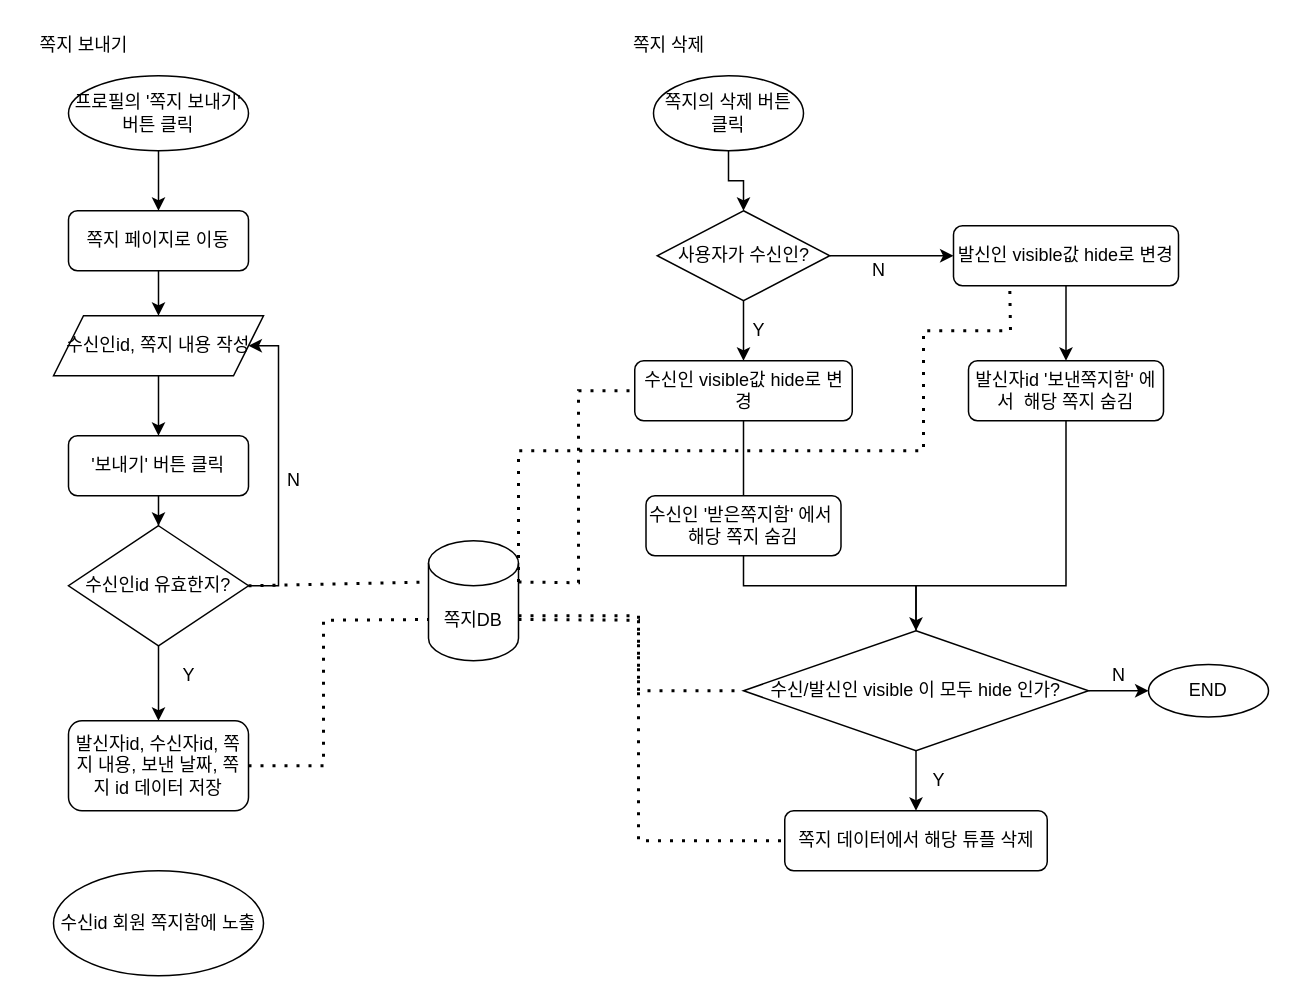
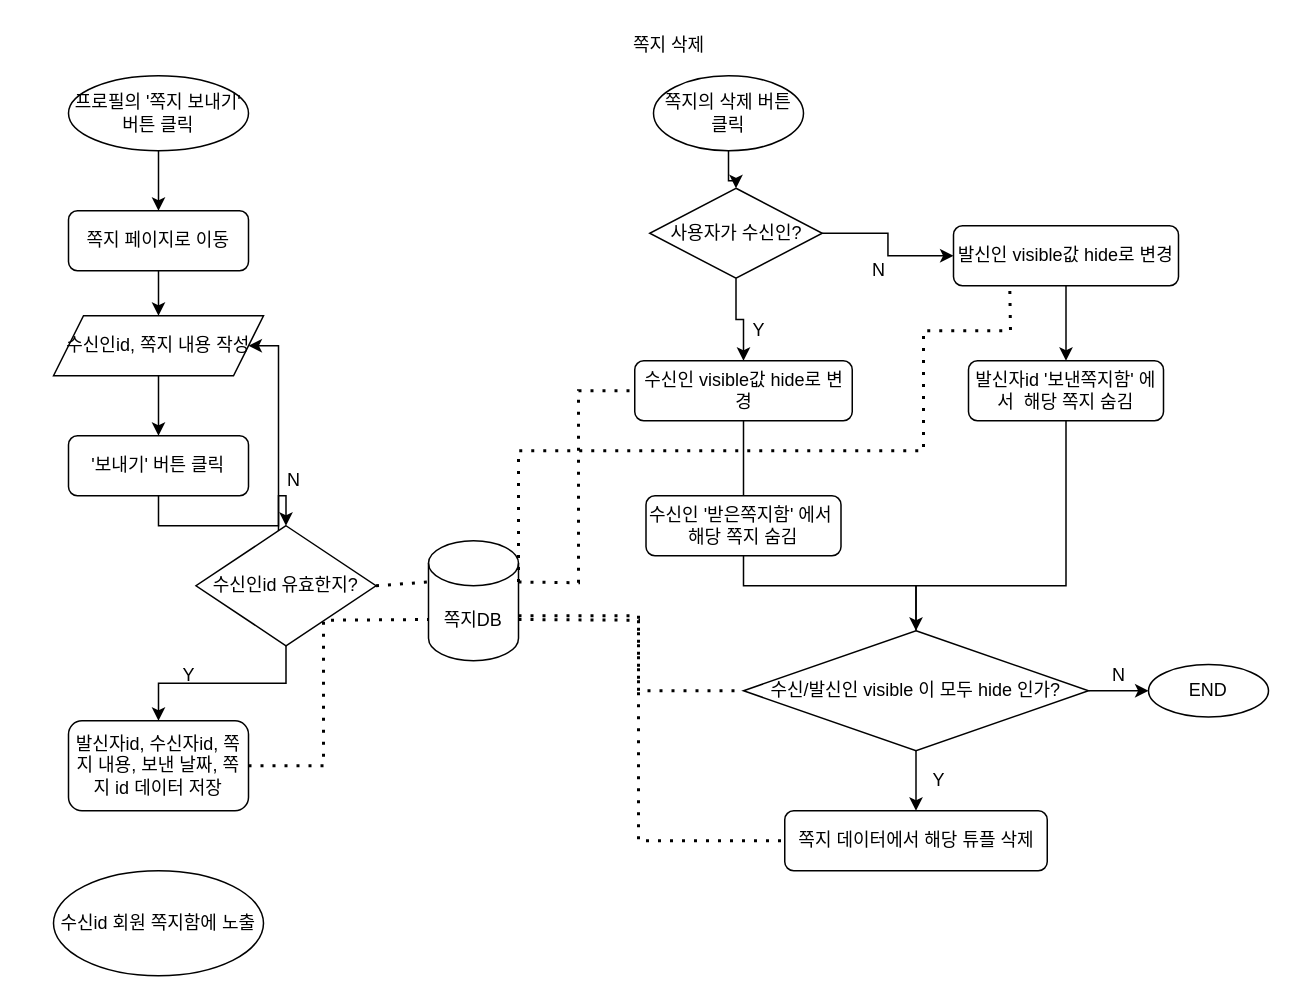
(83, 46) -> none
(743, 256) -> (736, 233)
(158, 586) -> (286, 586)
